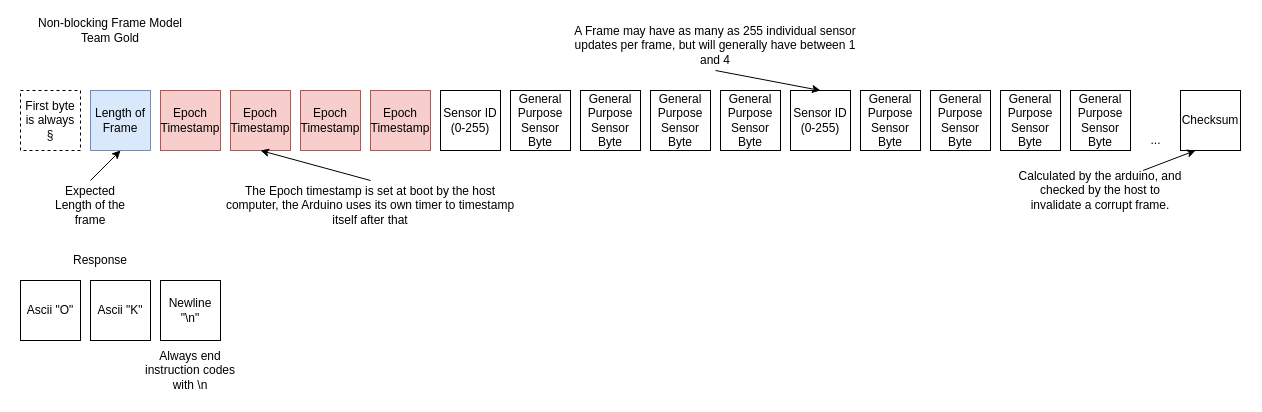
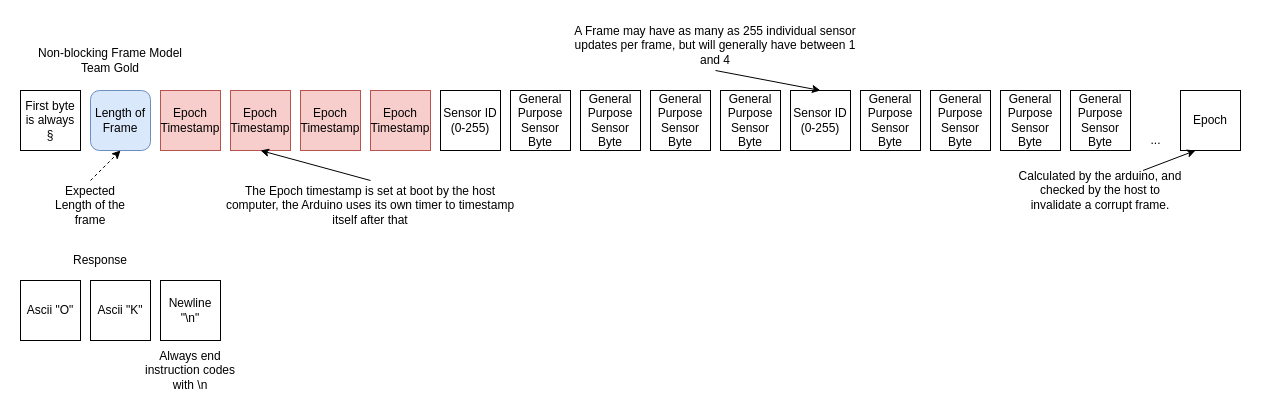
(111, 31) -> (111, 61)
(51, 121) -> (51, 121)
(121, 121) -> (121, 121)
(1211, 121) -> (1211, 121)
(104, 167) -> (104, 167)
